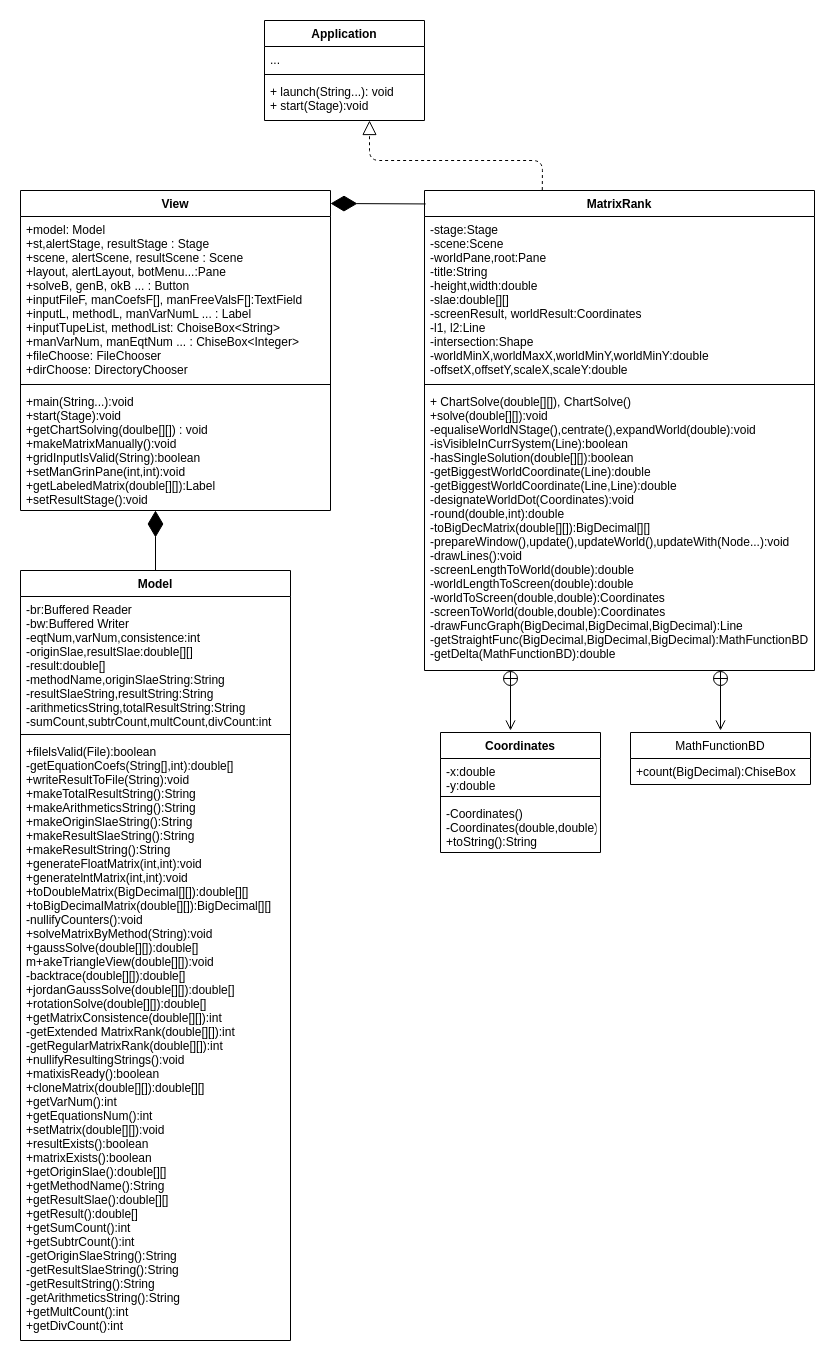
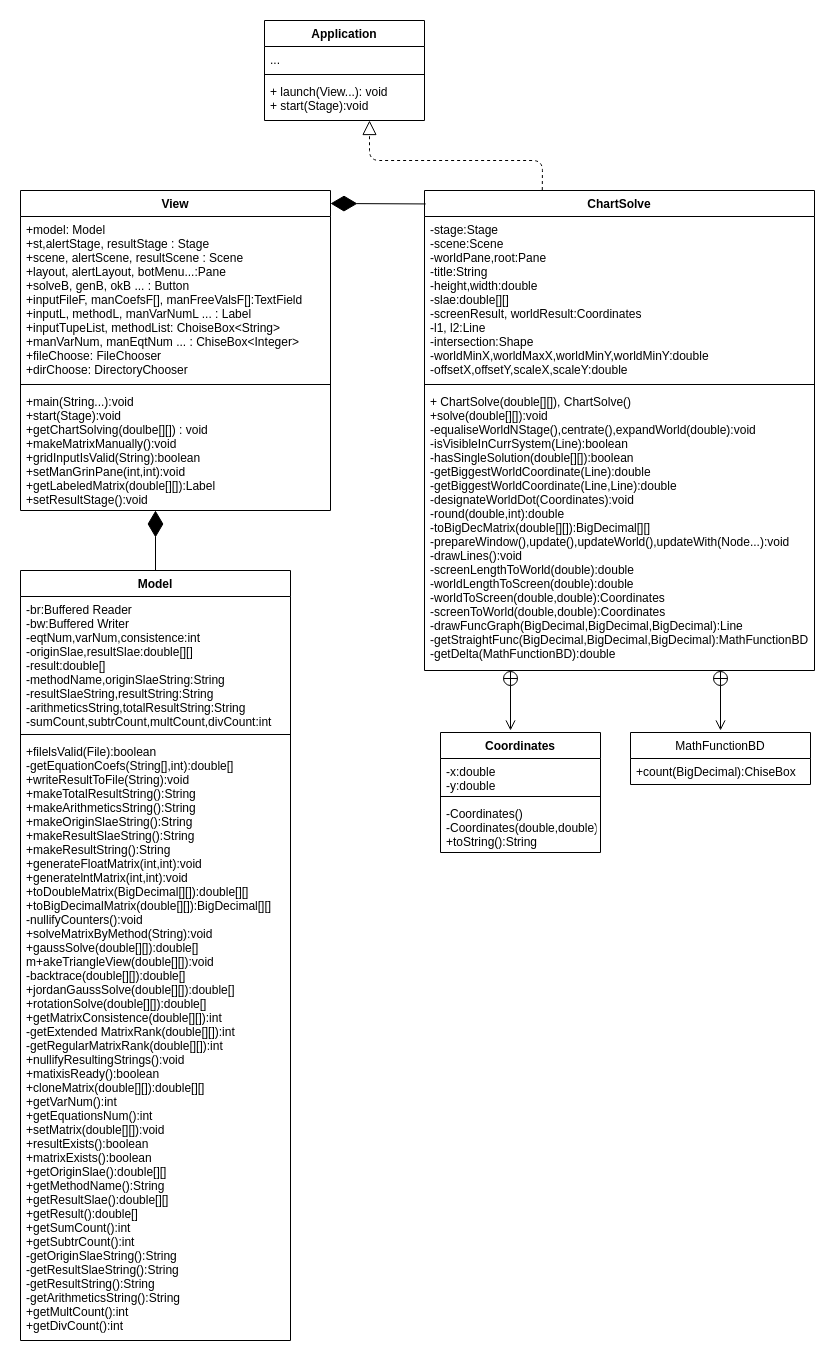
(340, 92) -> (333, 92)
(619, 204) -> (619, 204)
